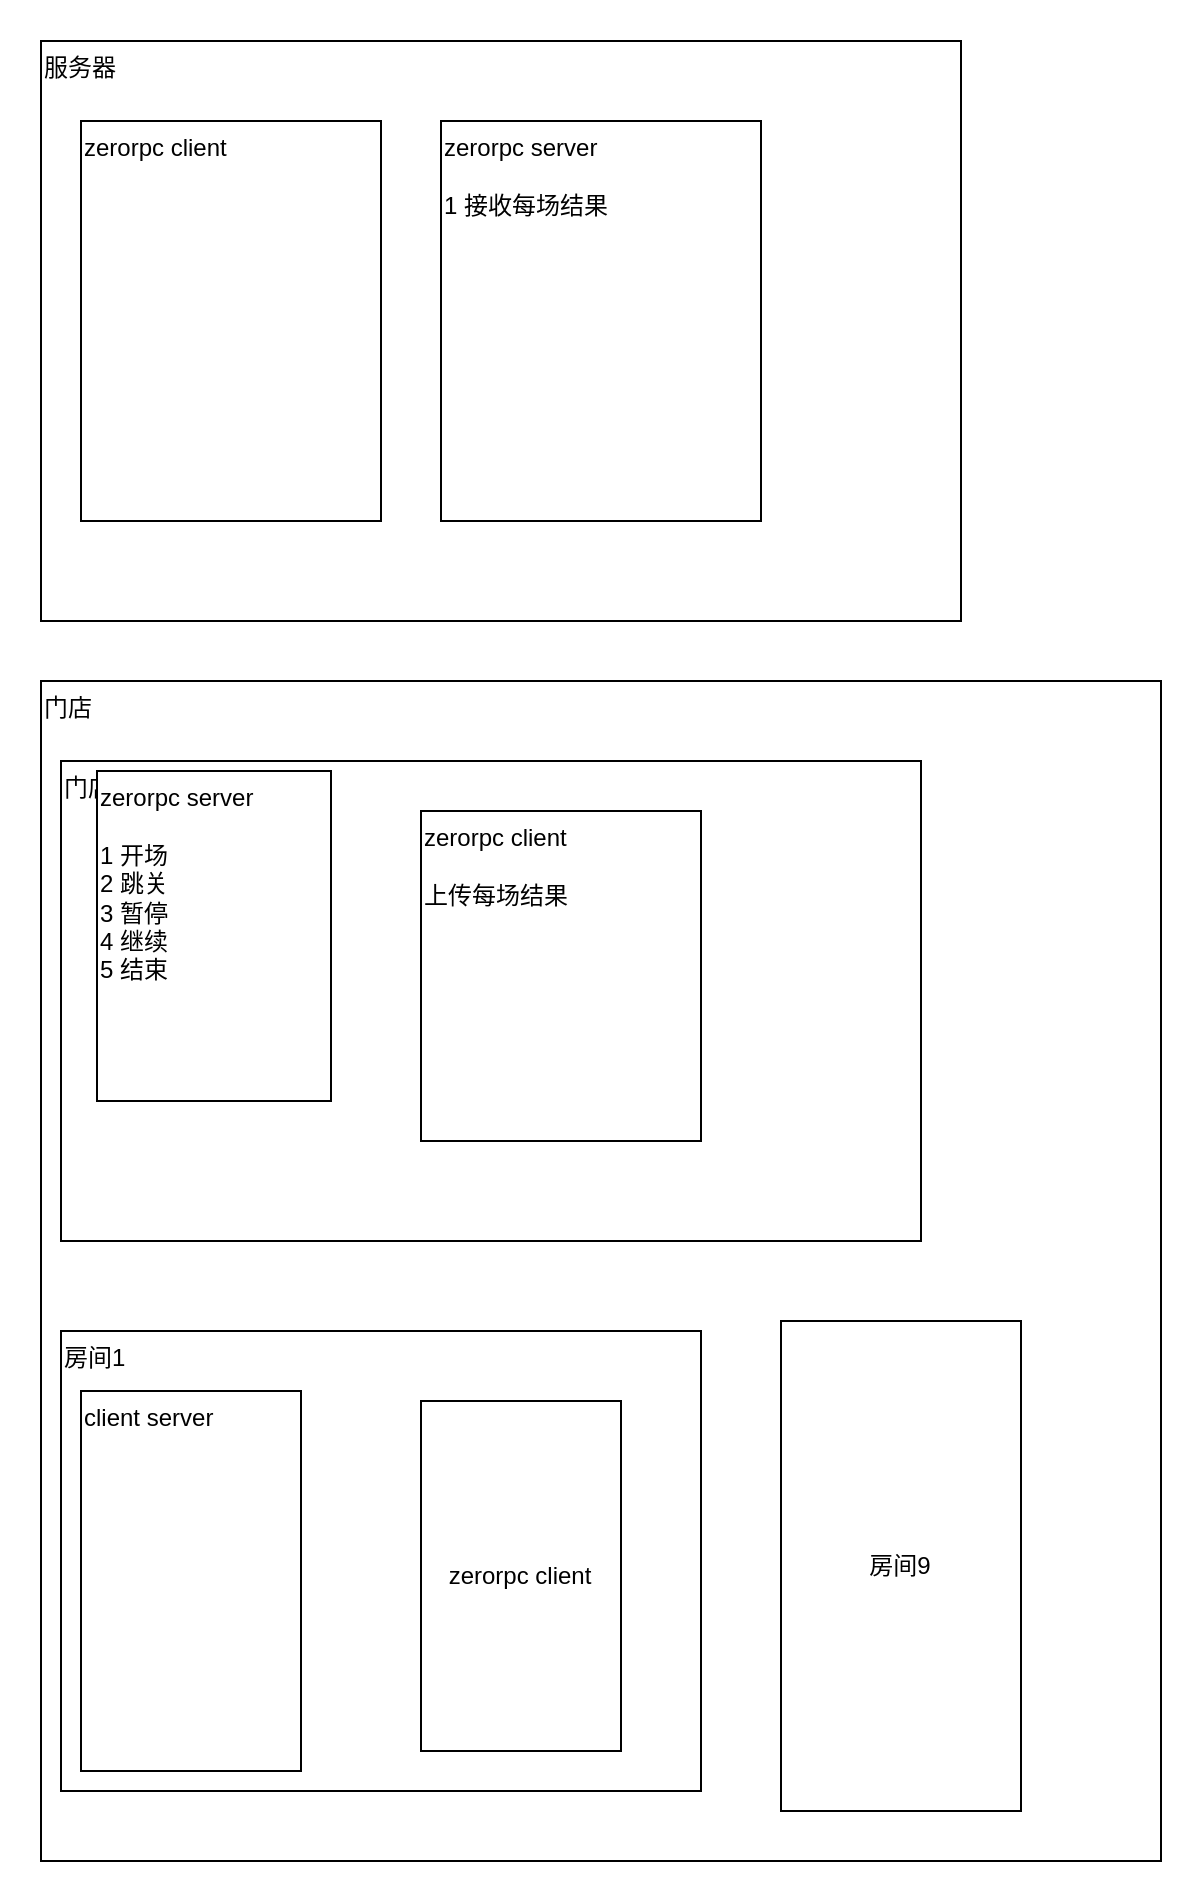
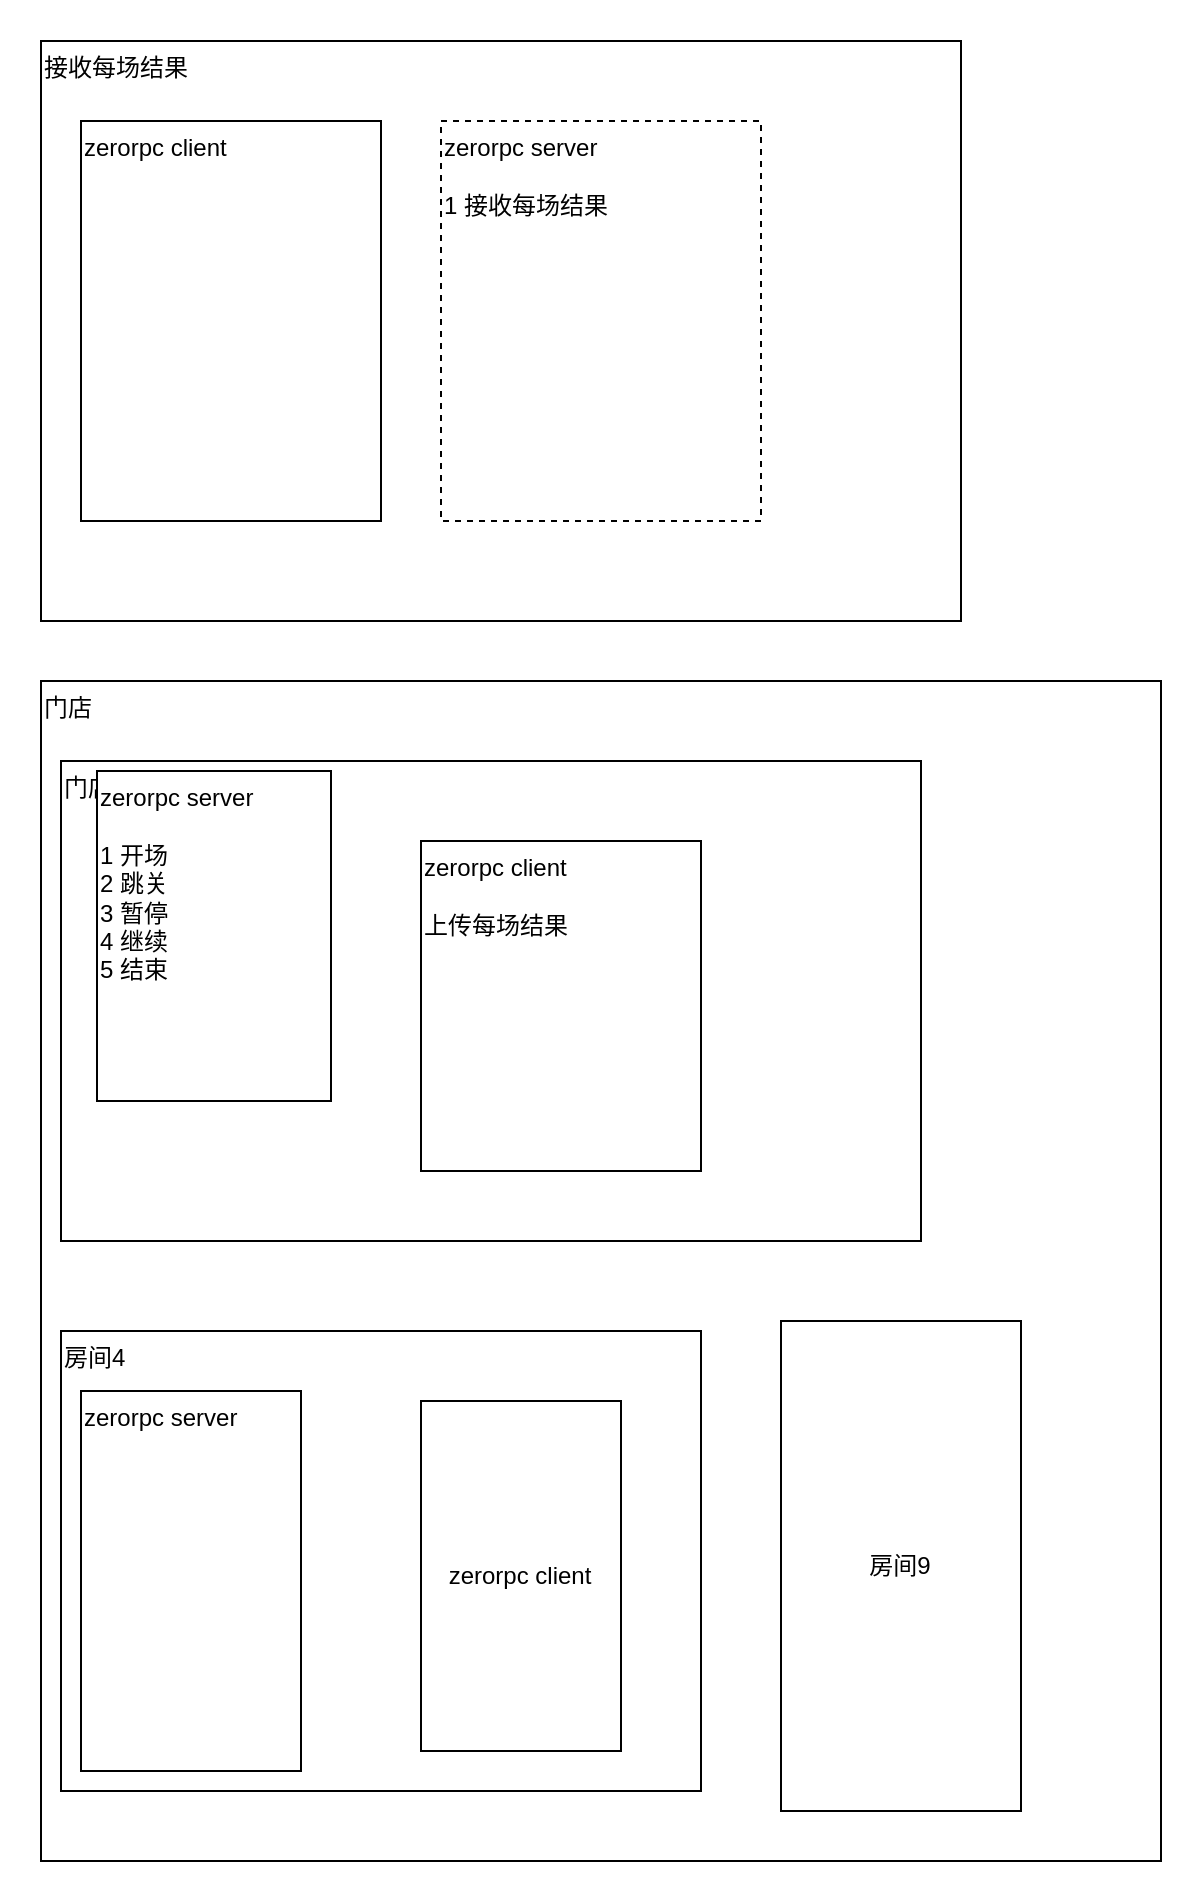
(81, 69) -> (117, 69)
(601, 321) -> (601, 321)
(561, 976) -> (561, 1006)
(96, 1359) -> (96, 1359)
(163, 1419) -> (176, 1419)
